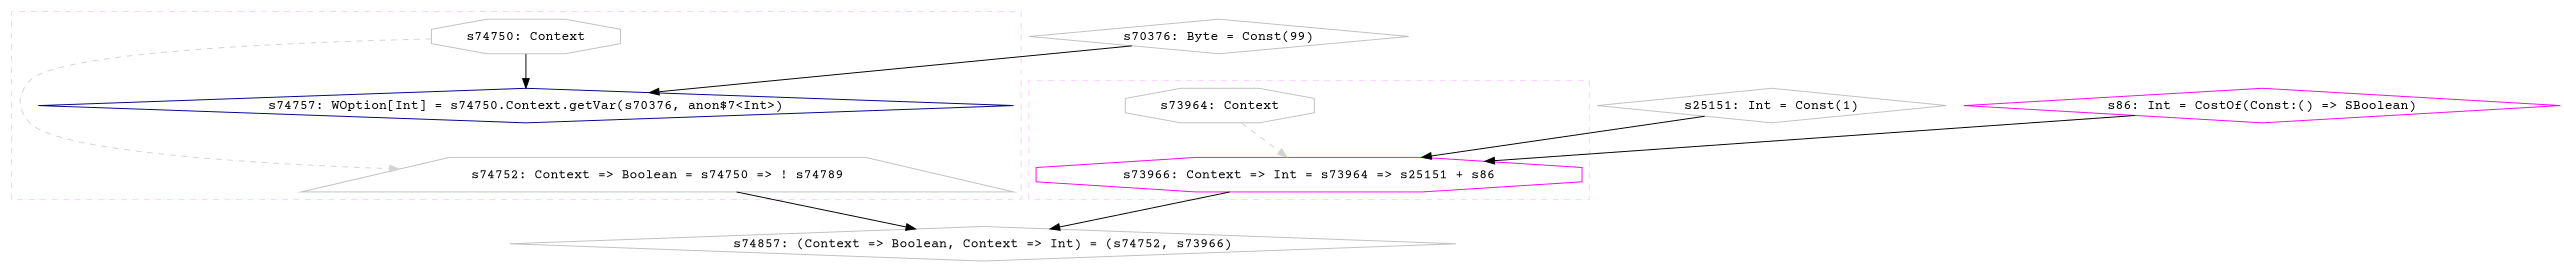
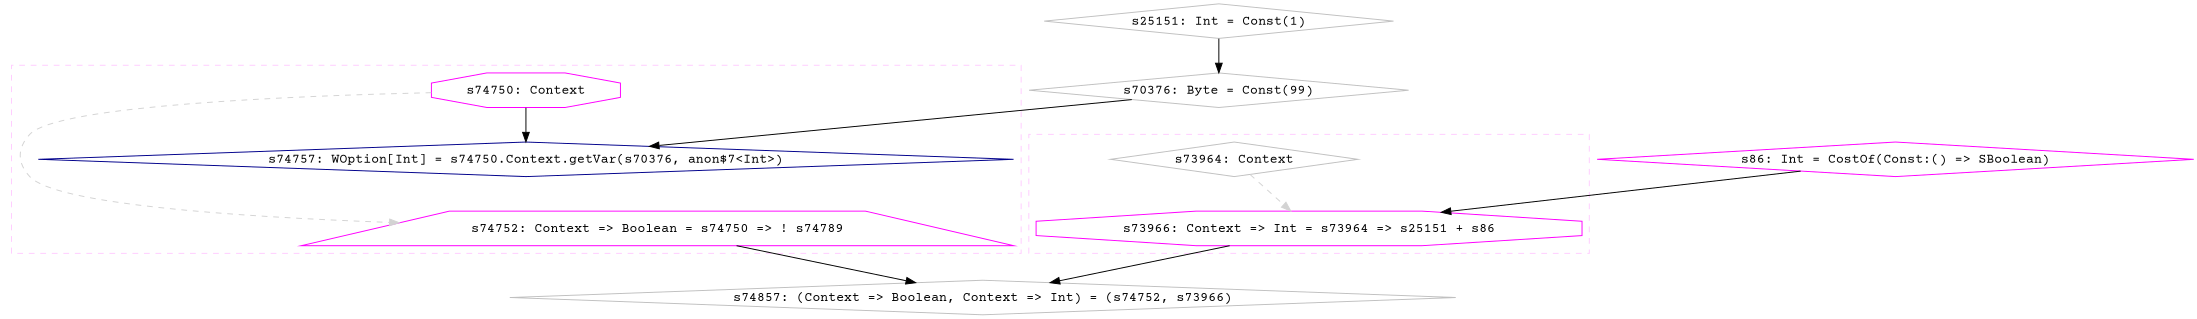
(526, 36) -> (526, 90)
(1220, 106) -> (1234, 159)
(1568, 136) -> (1219, 51)
(657, 175) -> (657, 228)
